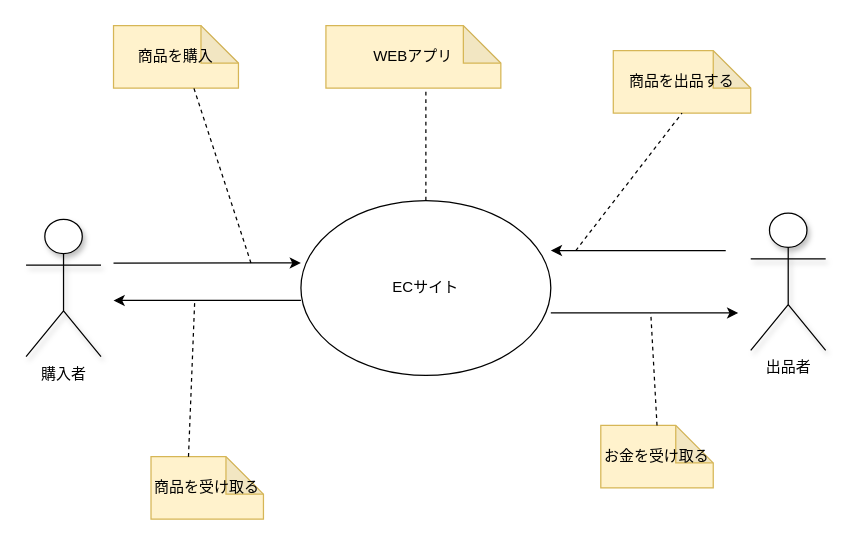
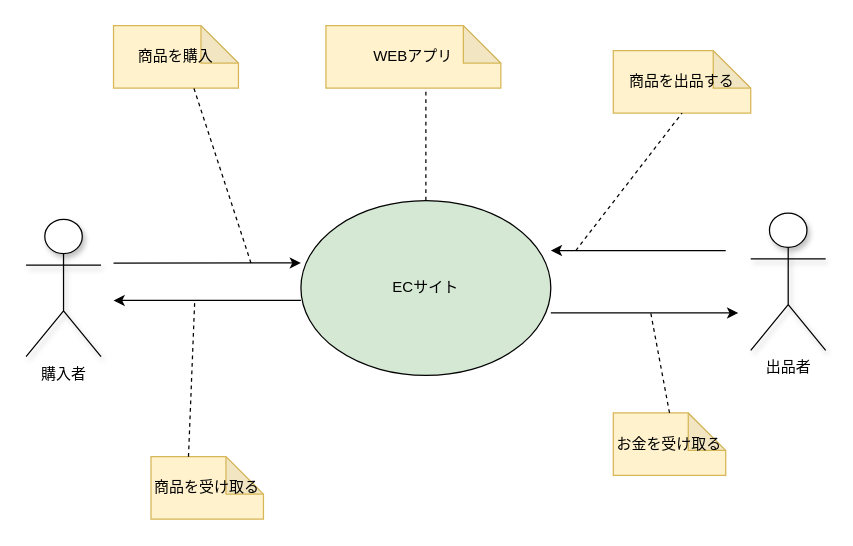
(426, 288) -> (426, 288)
(657, 457) -> (669, 444)
